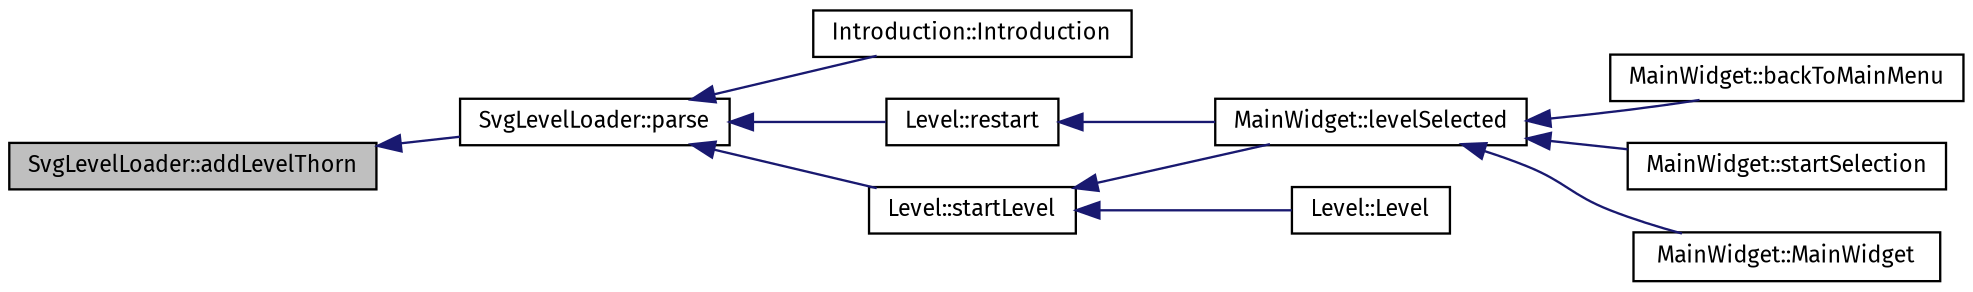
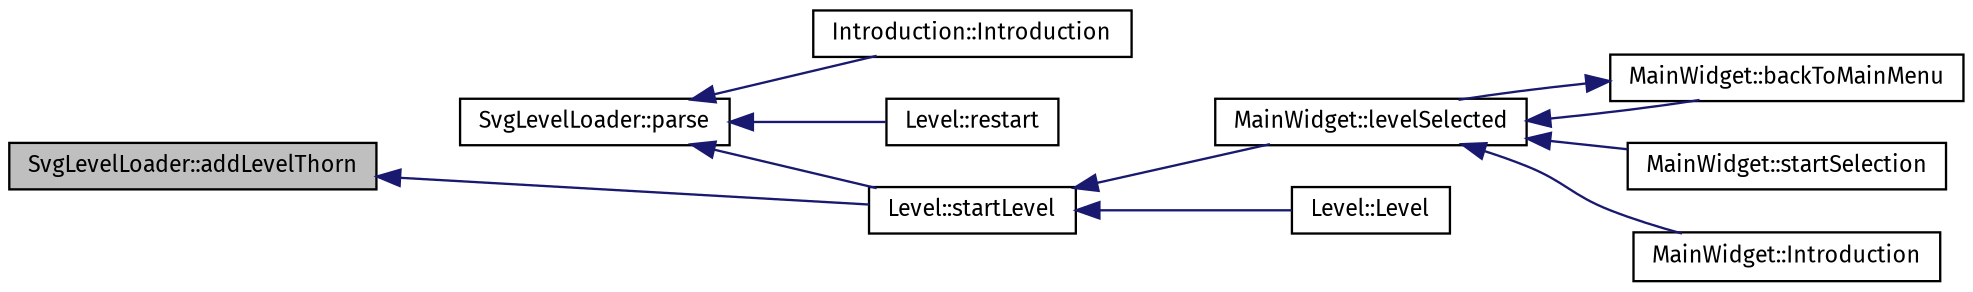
(1149, 122) -> (1522, 91)
(430, 140) -> (635, 191)
(1787, 257) -> (1787, 257)
